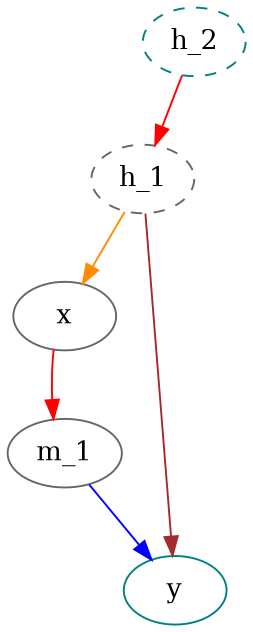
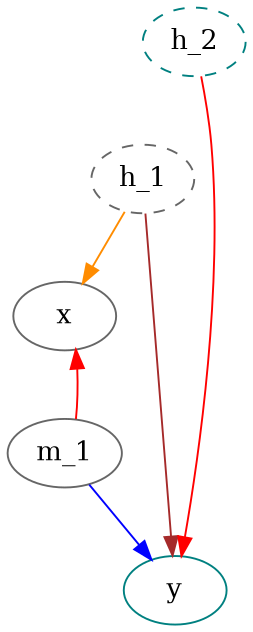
(172, 101) -> (212, 307)
(52, 375) -> (77, 394)
